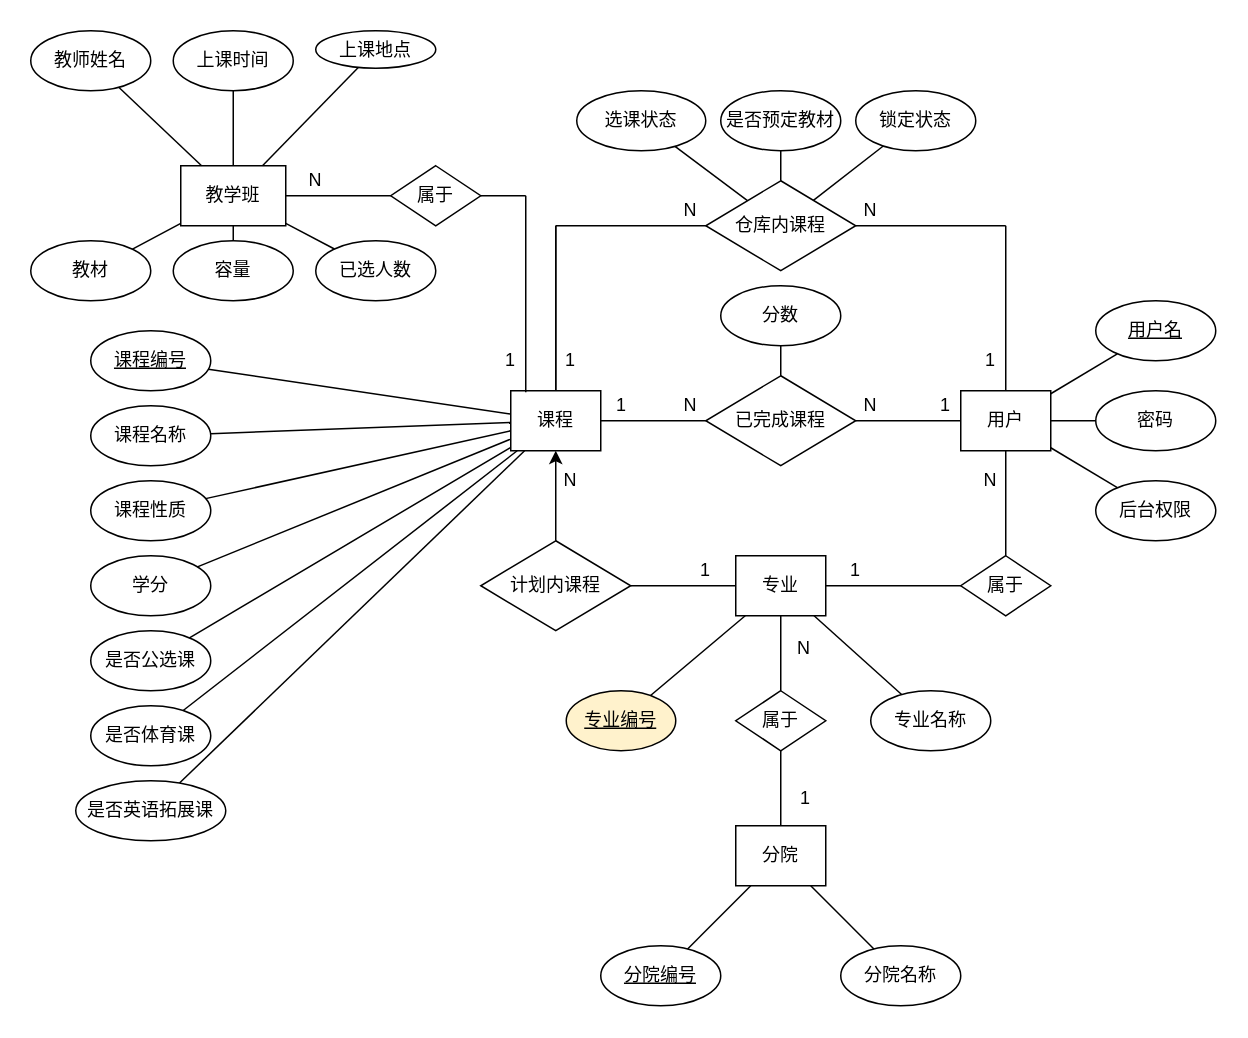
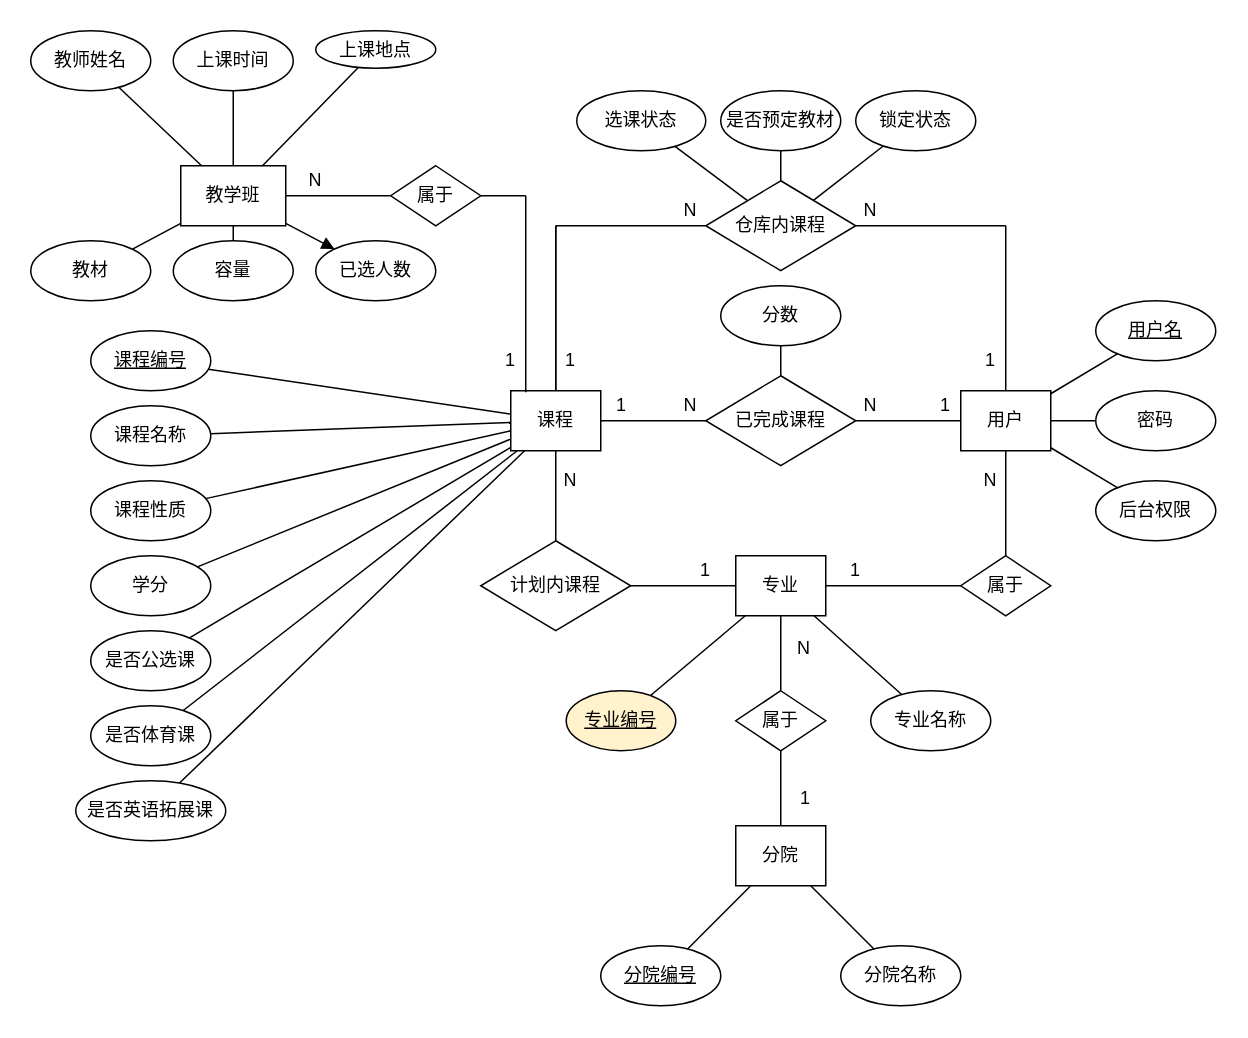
(326, 245) -> (322, 242)
(556, 462) -> (556, 457)
